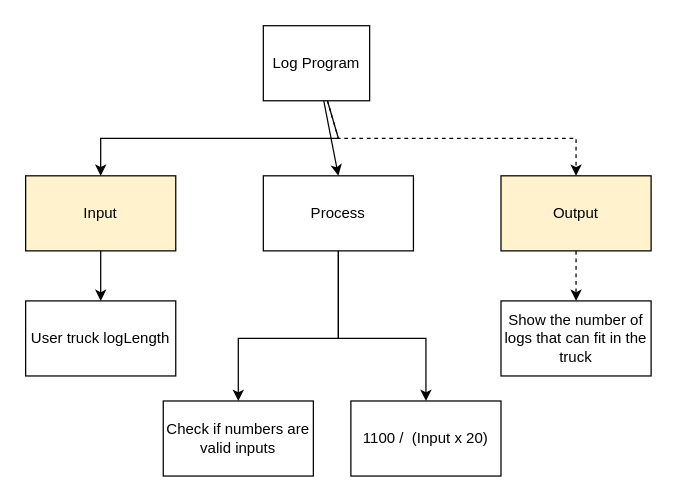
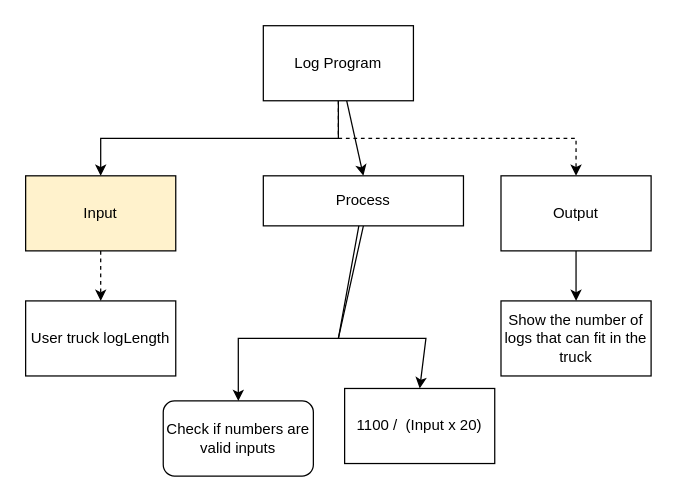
(316, 63) -> (338, 63)
(338, 213) -> (363, 201)
(576, 213) -> (576, 213)
(101, 271) -> (101, 271)
(576, 271) -> (576, 271)
(238, 438) -> (238, 438)
(426, 438) -> (419, 426)
